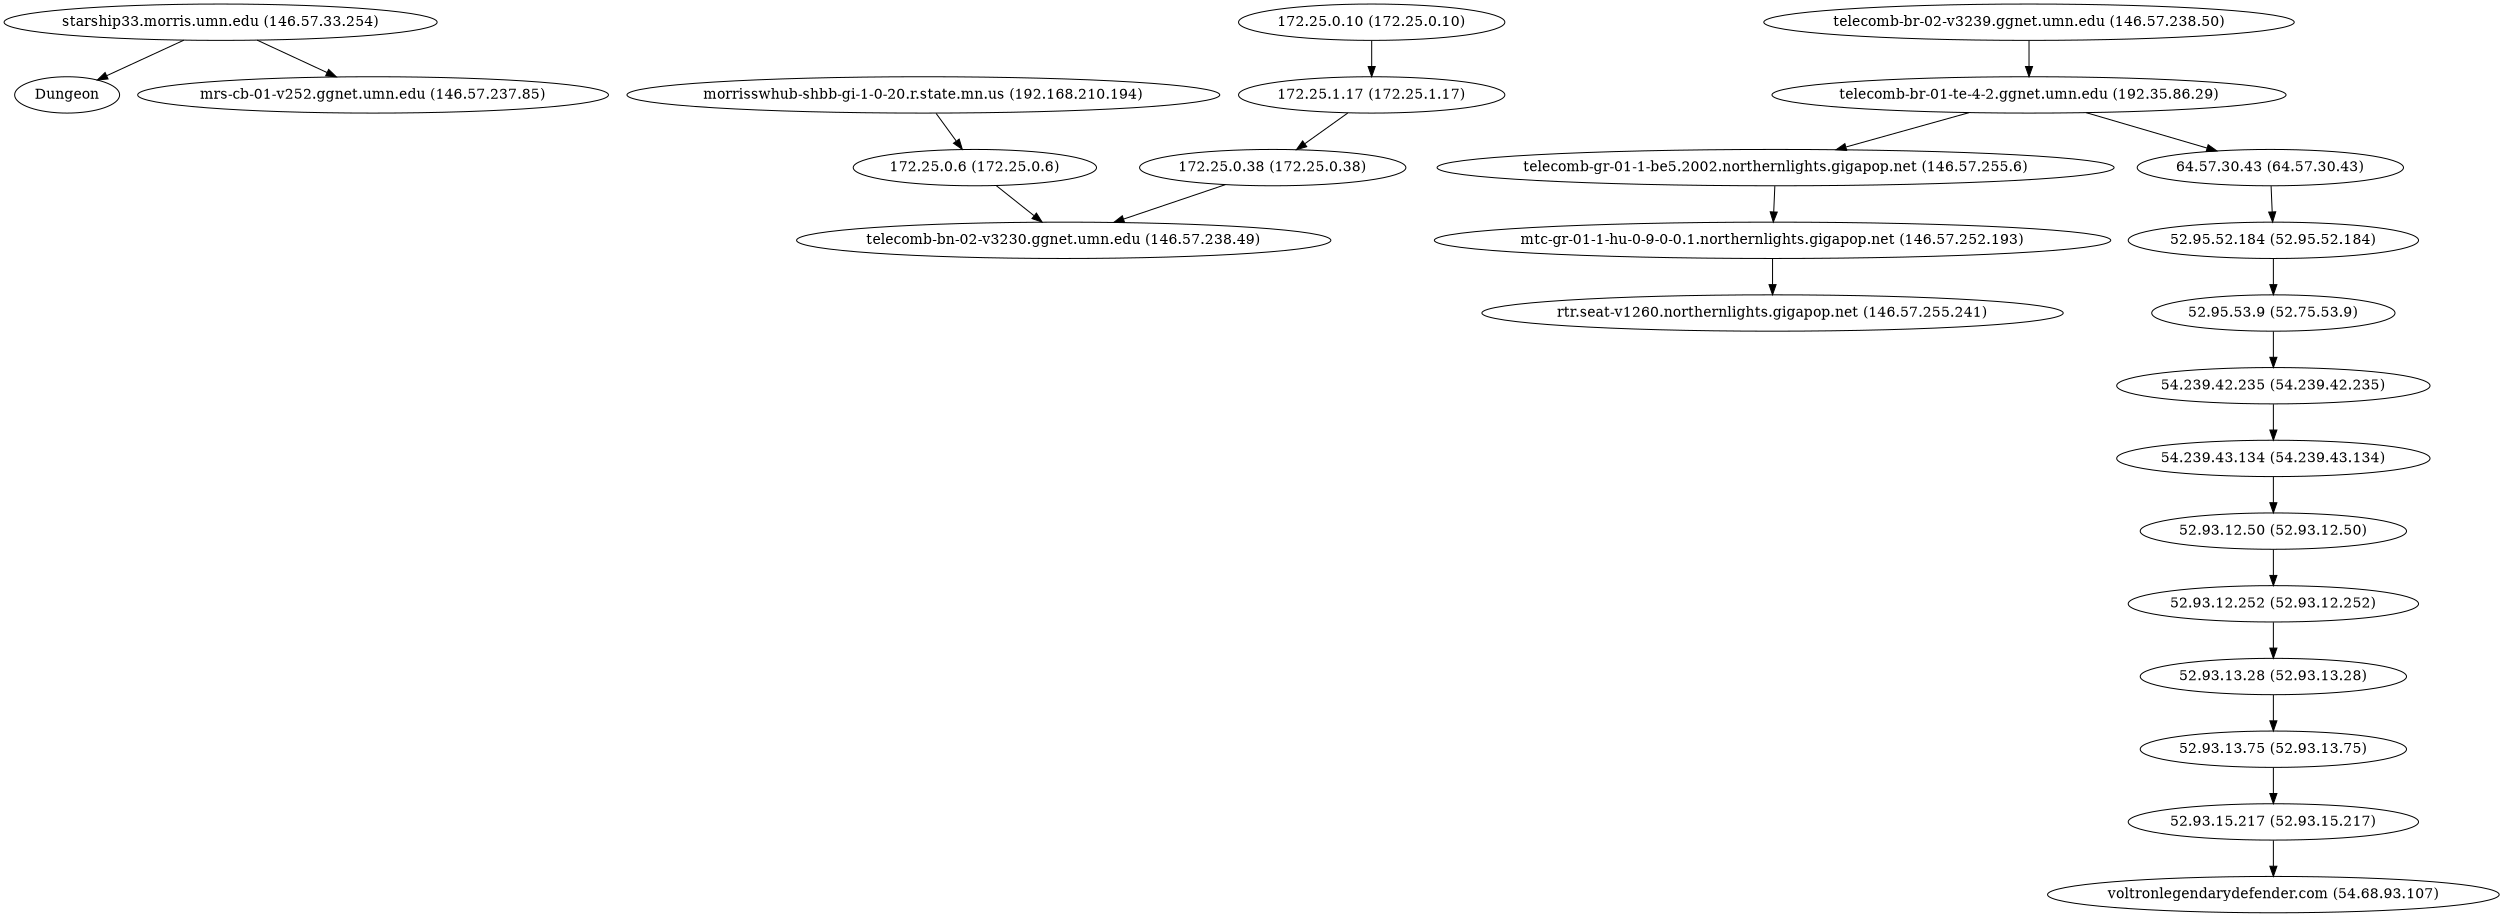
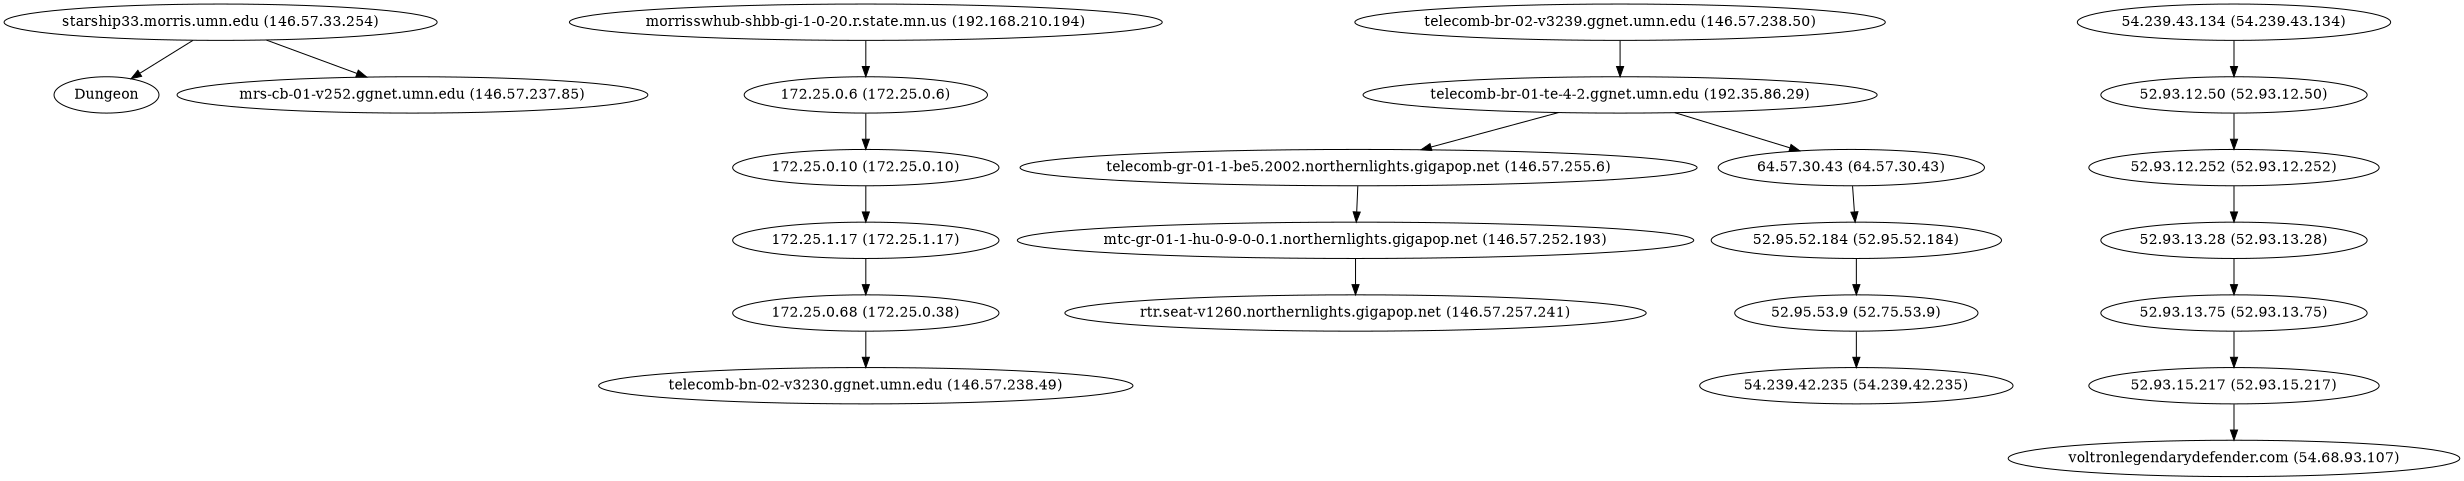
(1273, 168) -> (866, 313)
(1015, 201) -> (866, 126)
(1773, 313) -> (1356, 313)
(2273, 417) -> none
